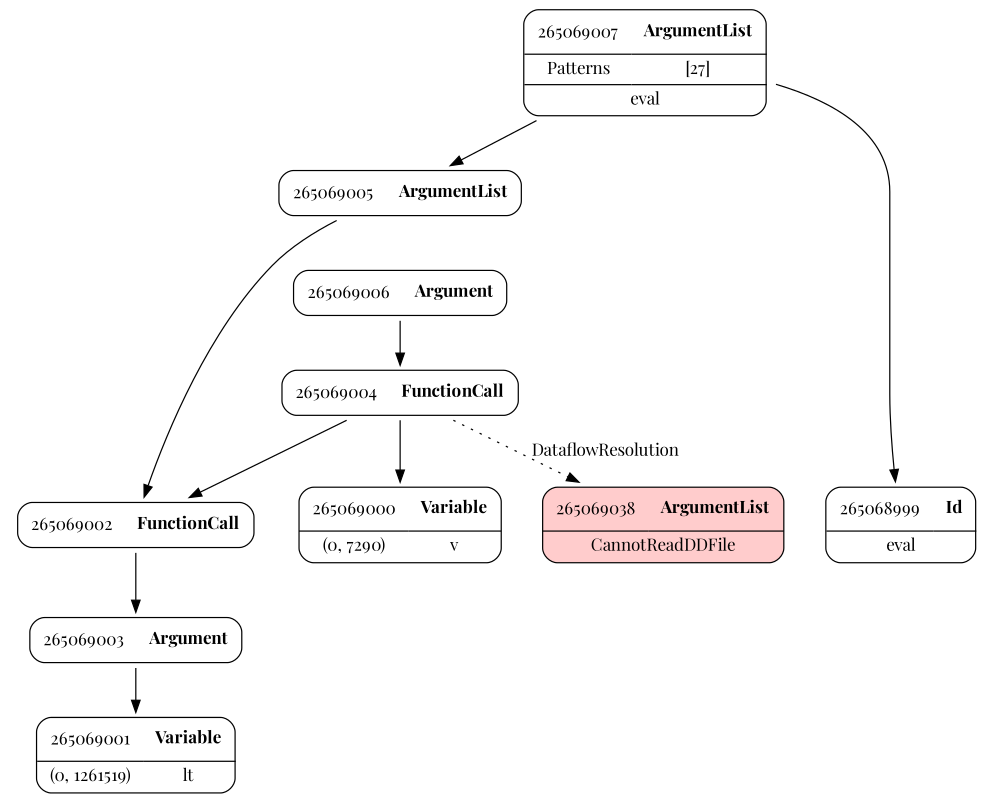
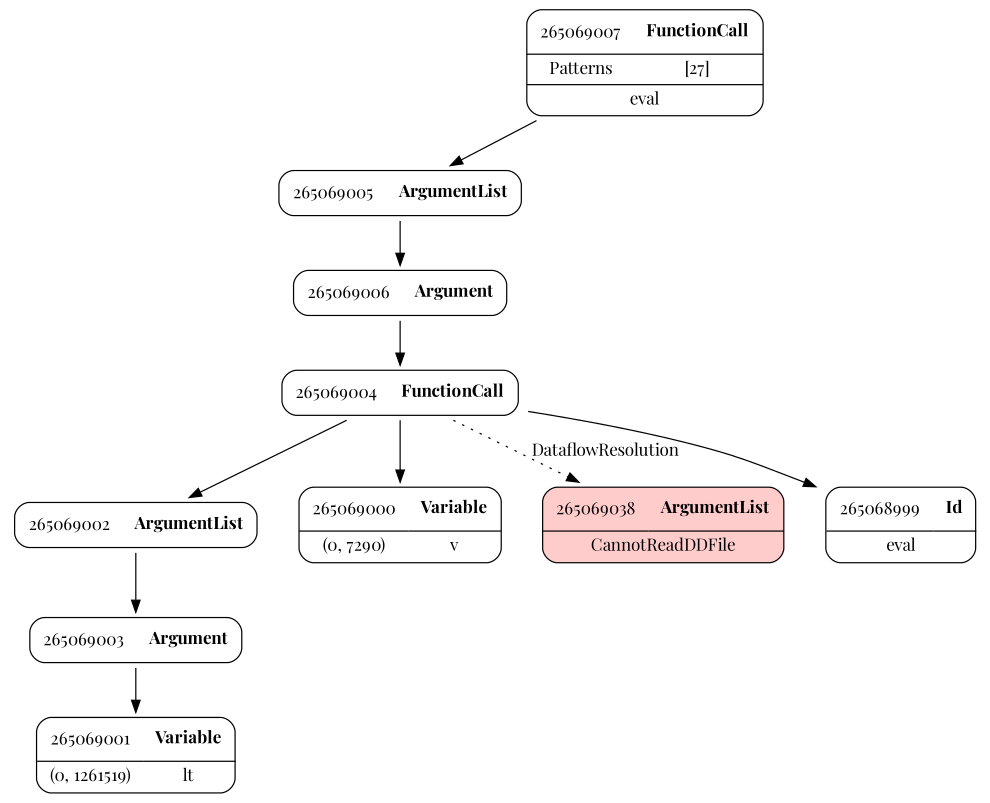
(699, 31) -> (698, 31)
(890, 247) -> (669, 438)
(219, 335) -> (400, 237)
(189, 524) -> (189, 524)
